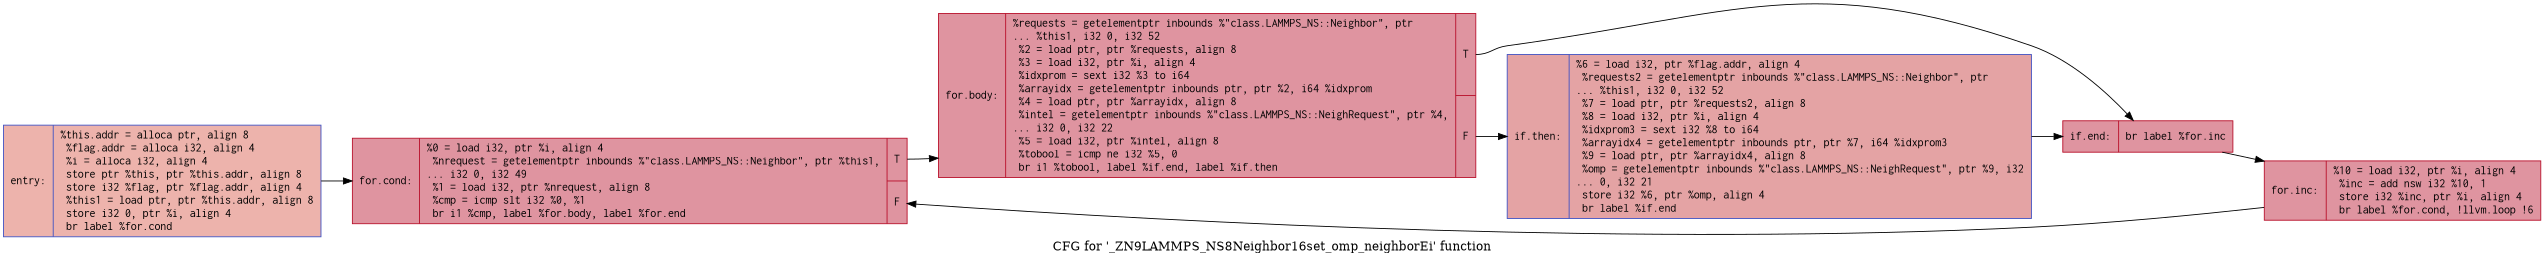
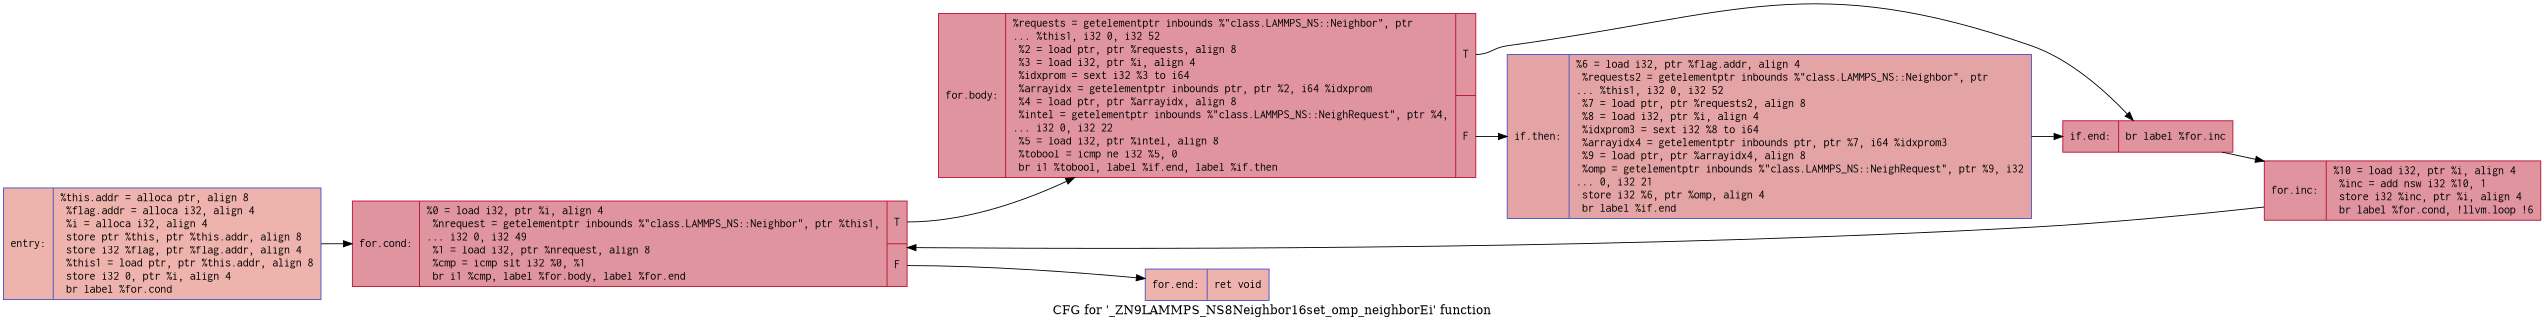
none -> (1207, 285)
